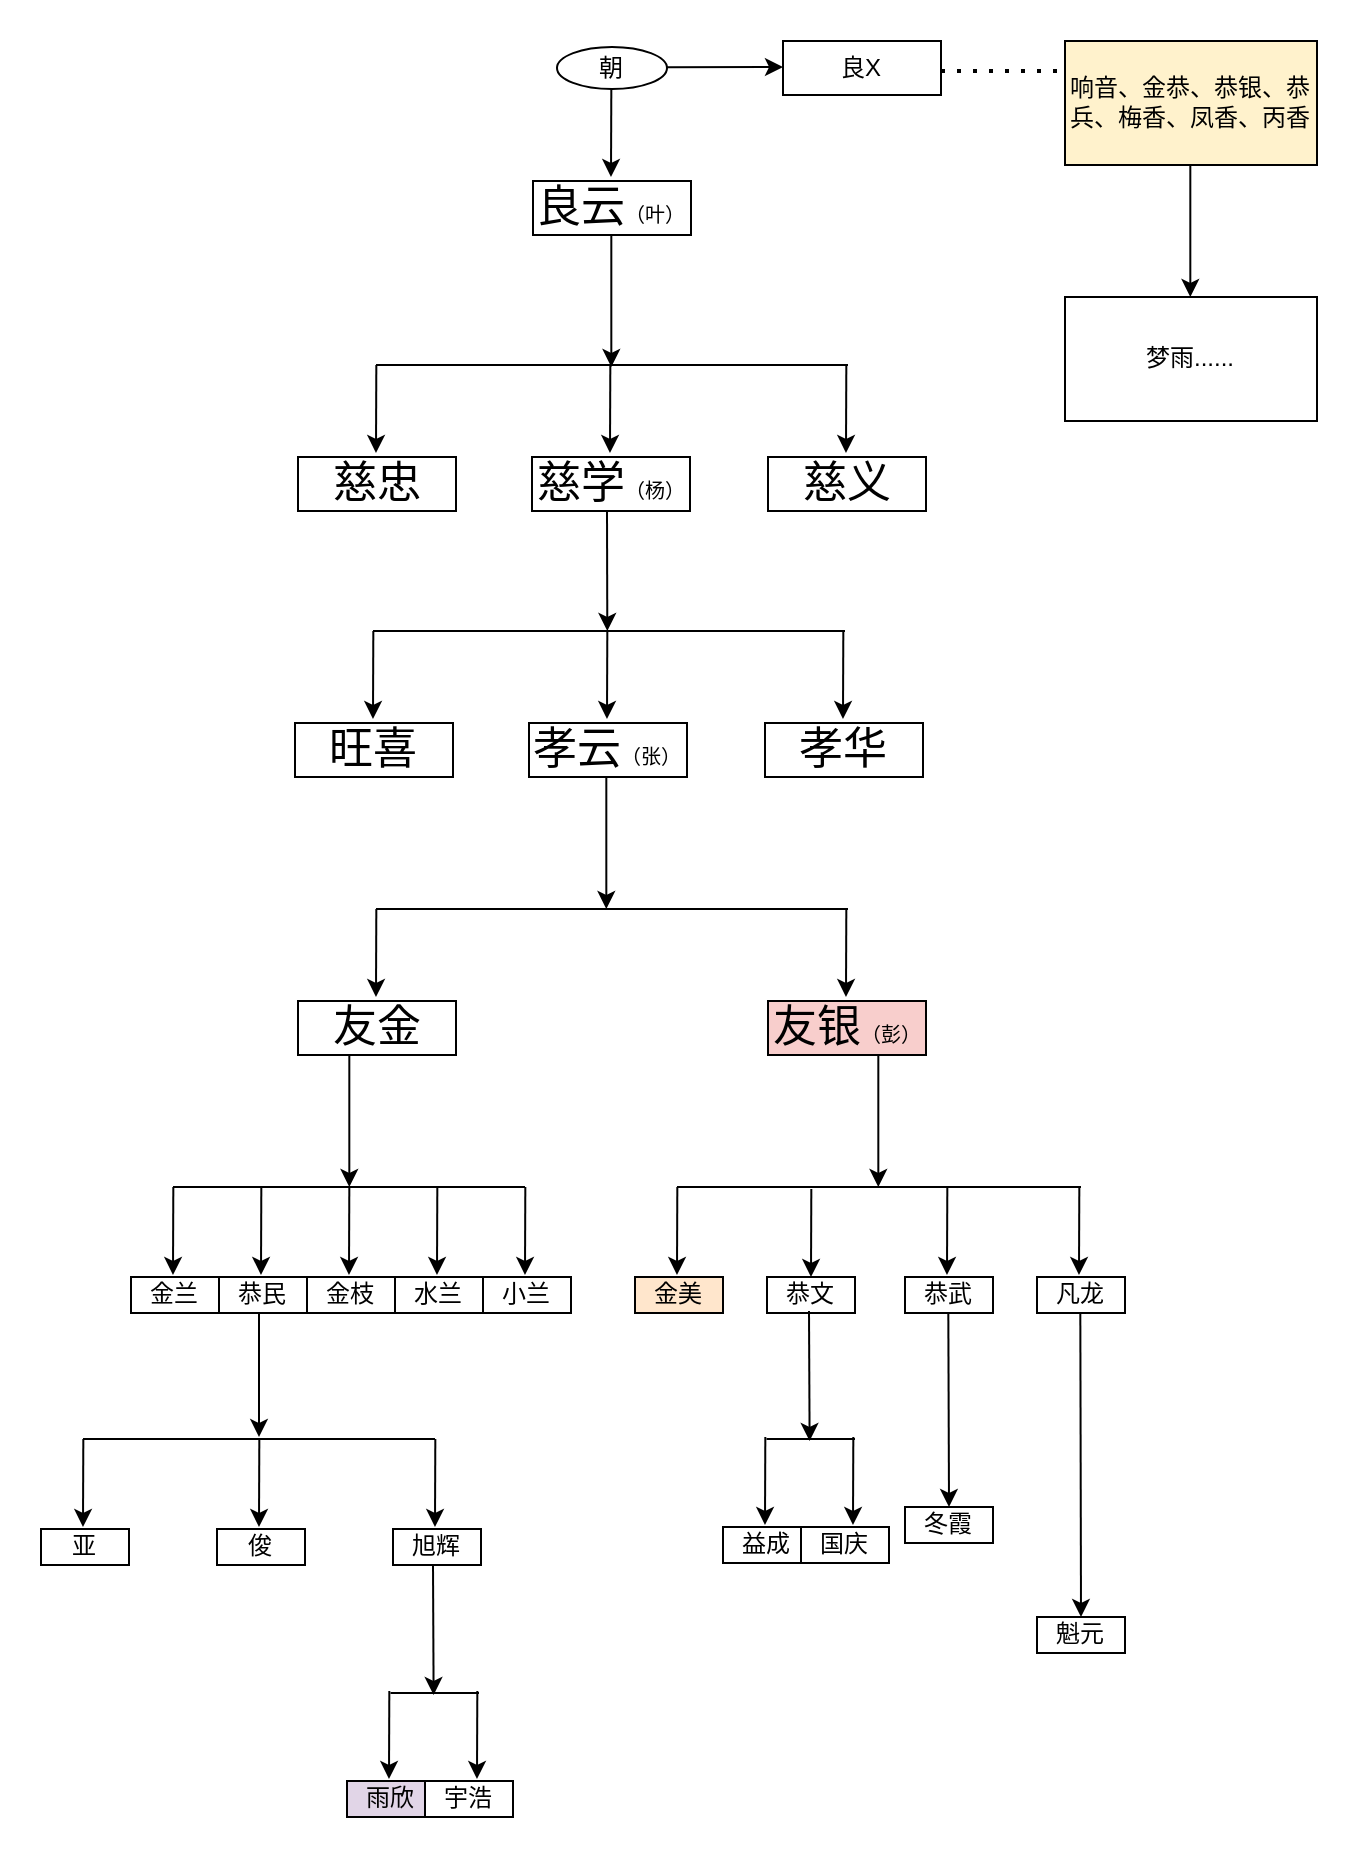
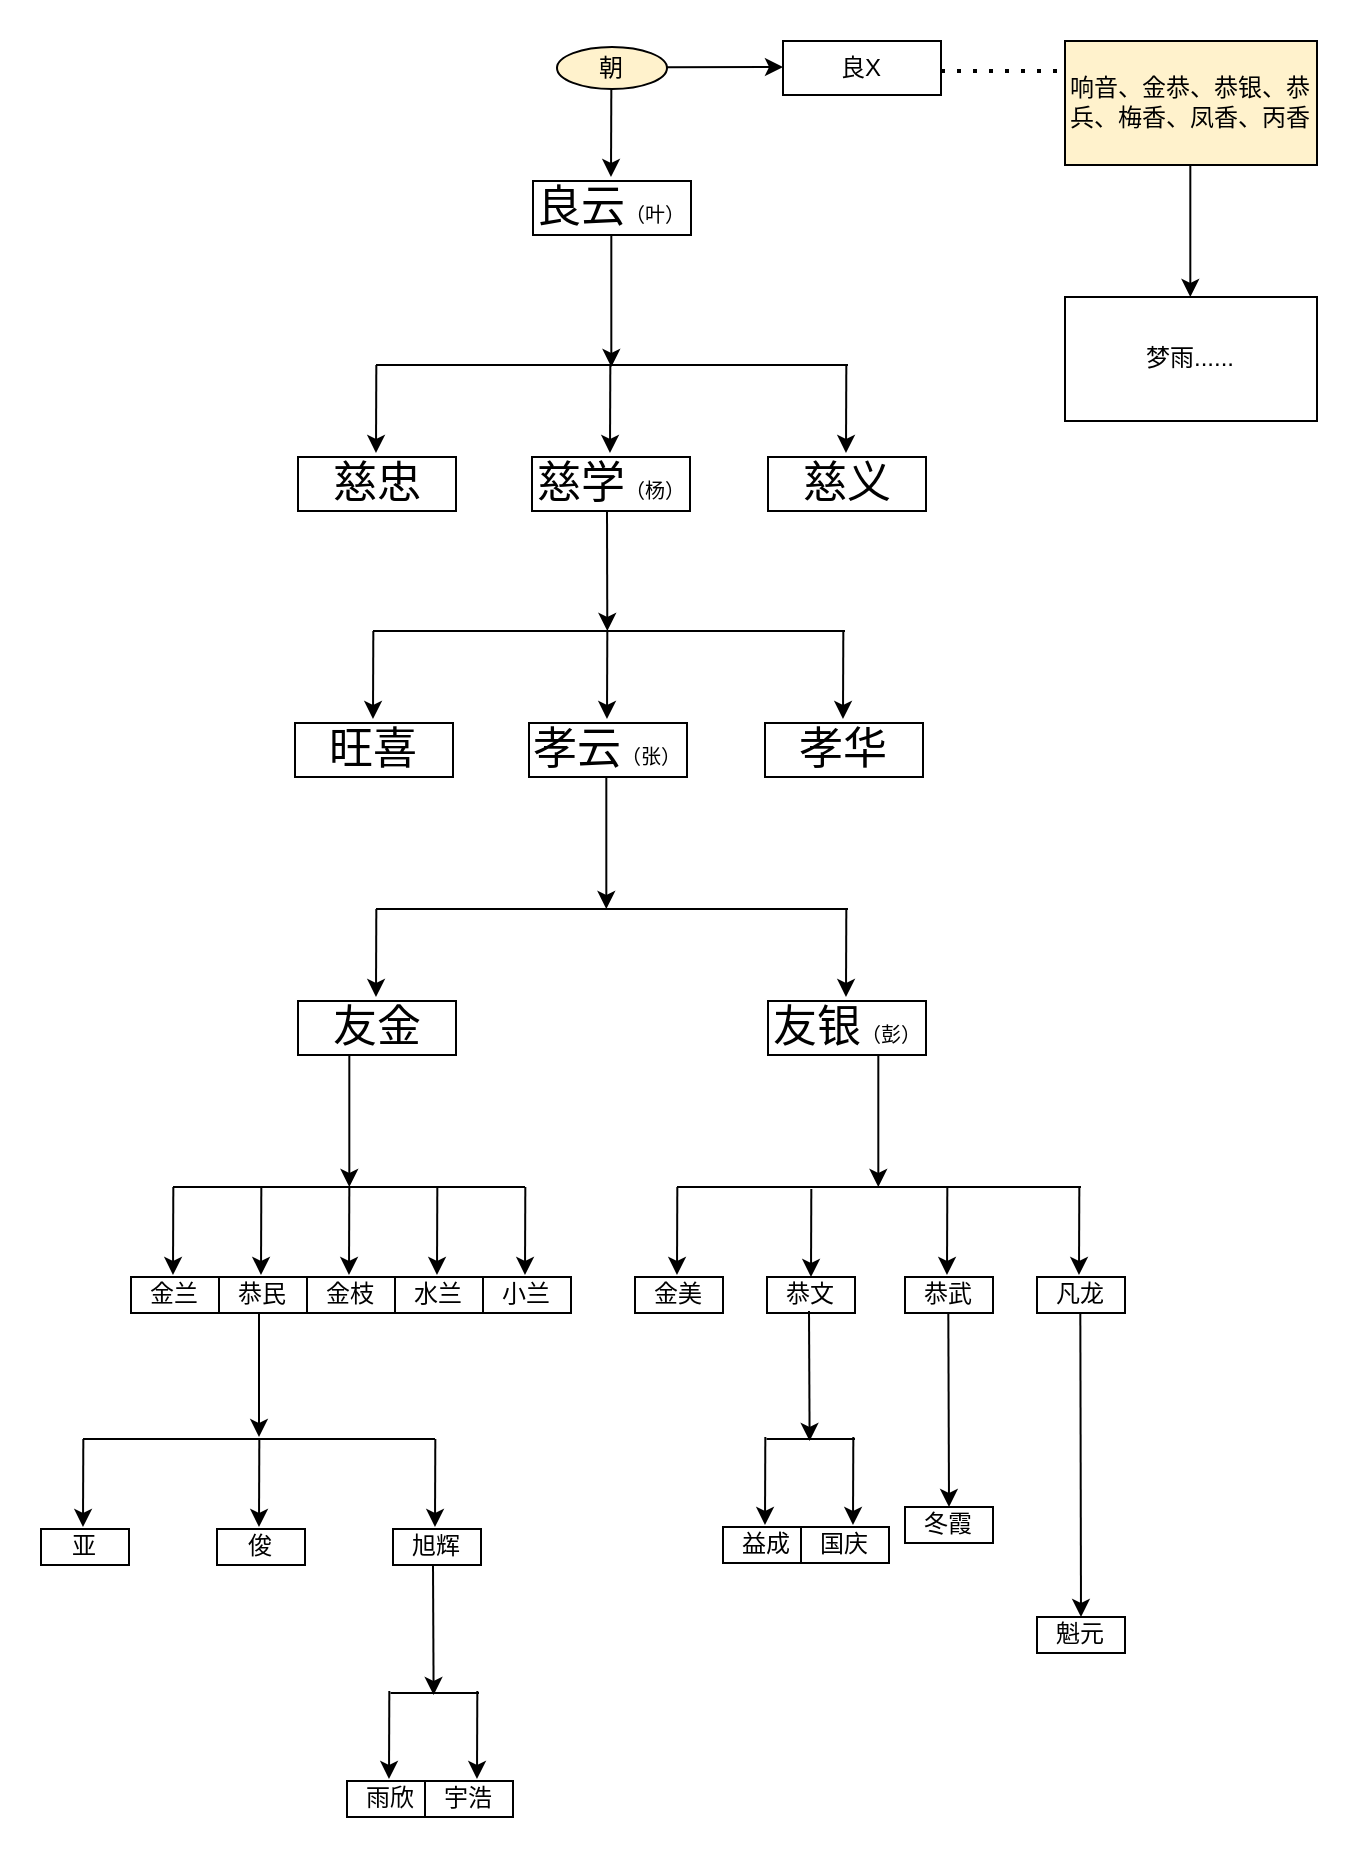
(612, 68) -> (612, 68)
(847, 1028) -> (847, 1028)
(679, 1295) -> (679, 1295)
(391, 1799) -> (391, 1799)
